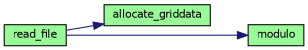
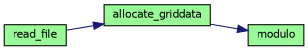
(152, 35) -> (224, 27)
